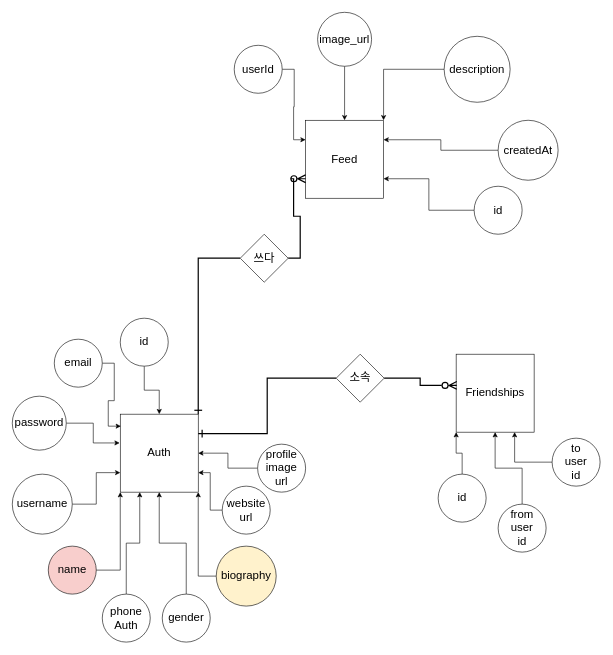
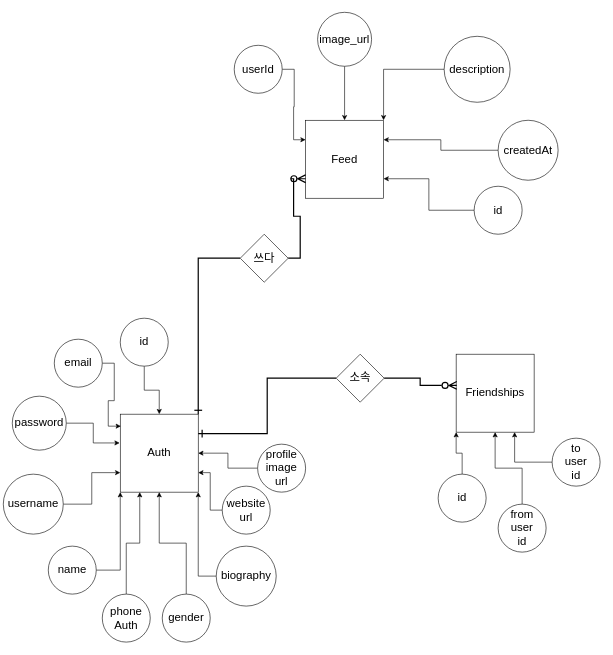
(42, 504) -> (33, 504)
(72, 570) -> (72, 570)
(246, 576) -> (246, 576)
